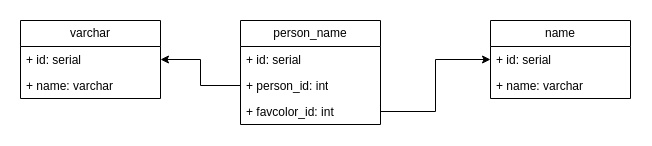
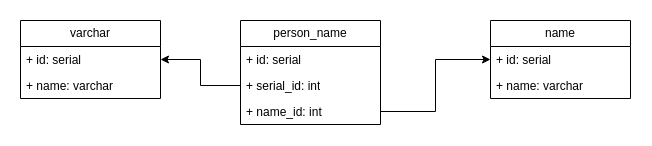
(292, 87) -> (289, 87)
(298, 113) -> (286, 113)
